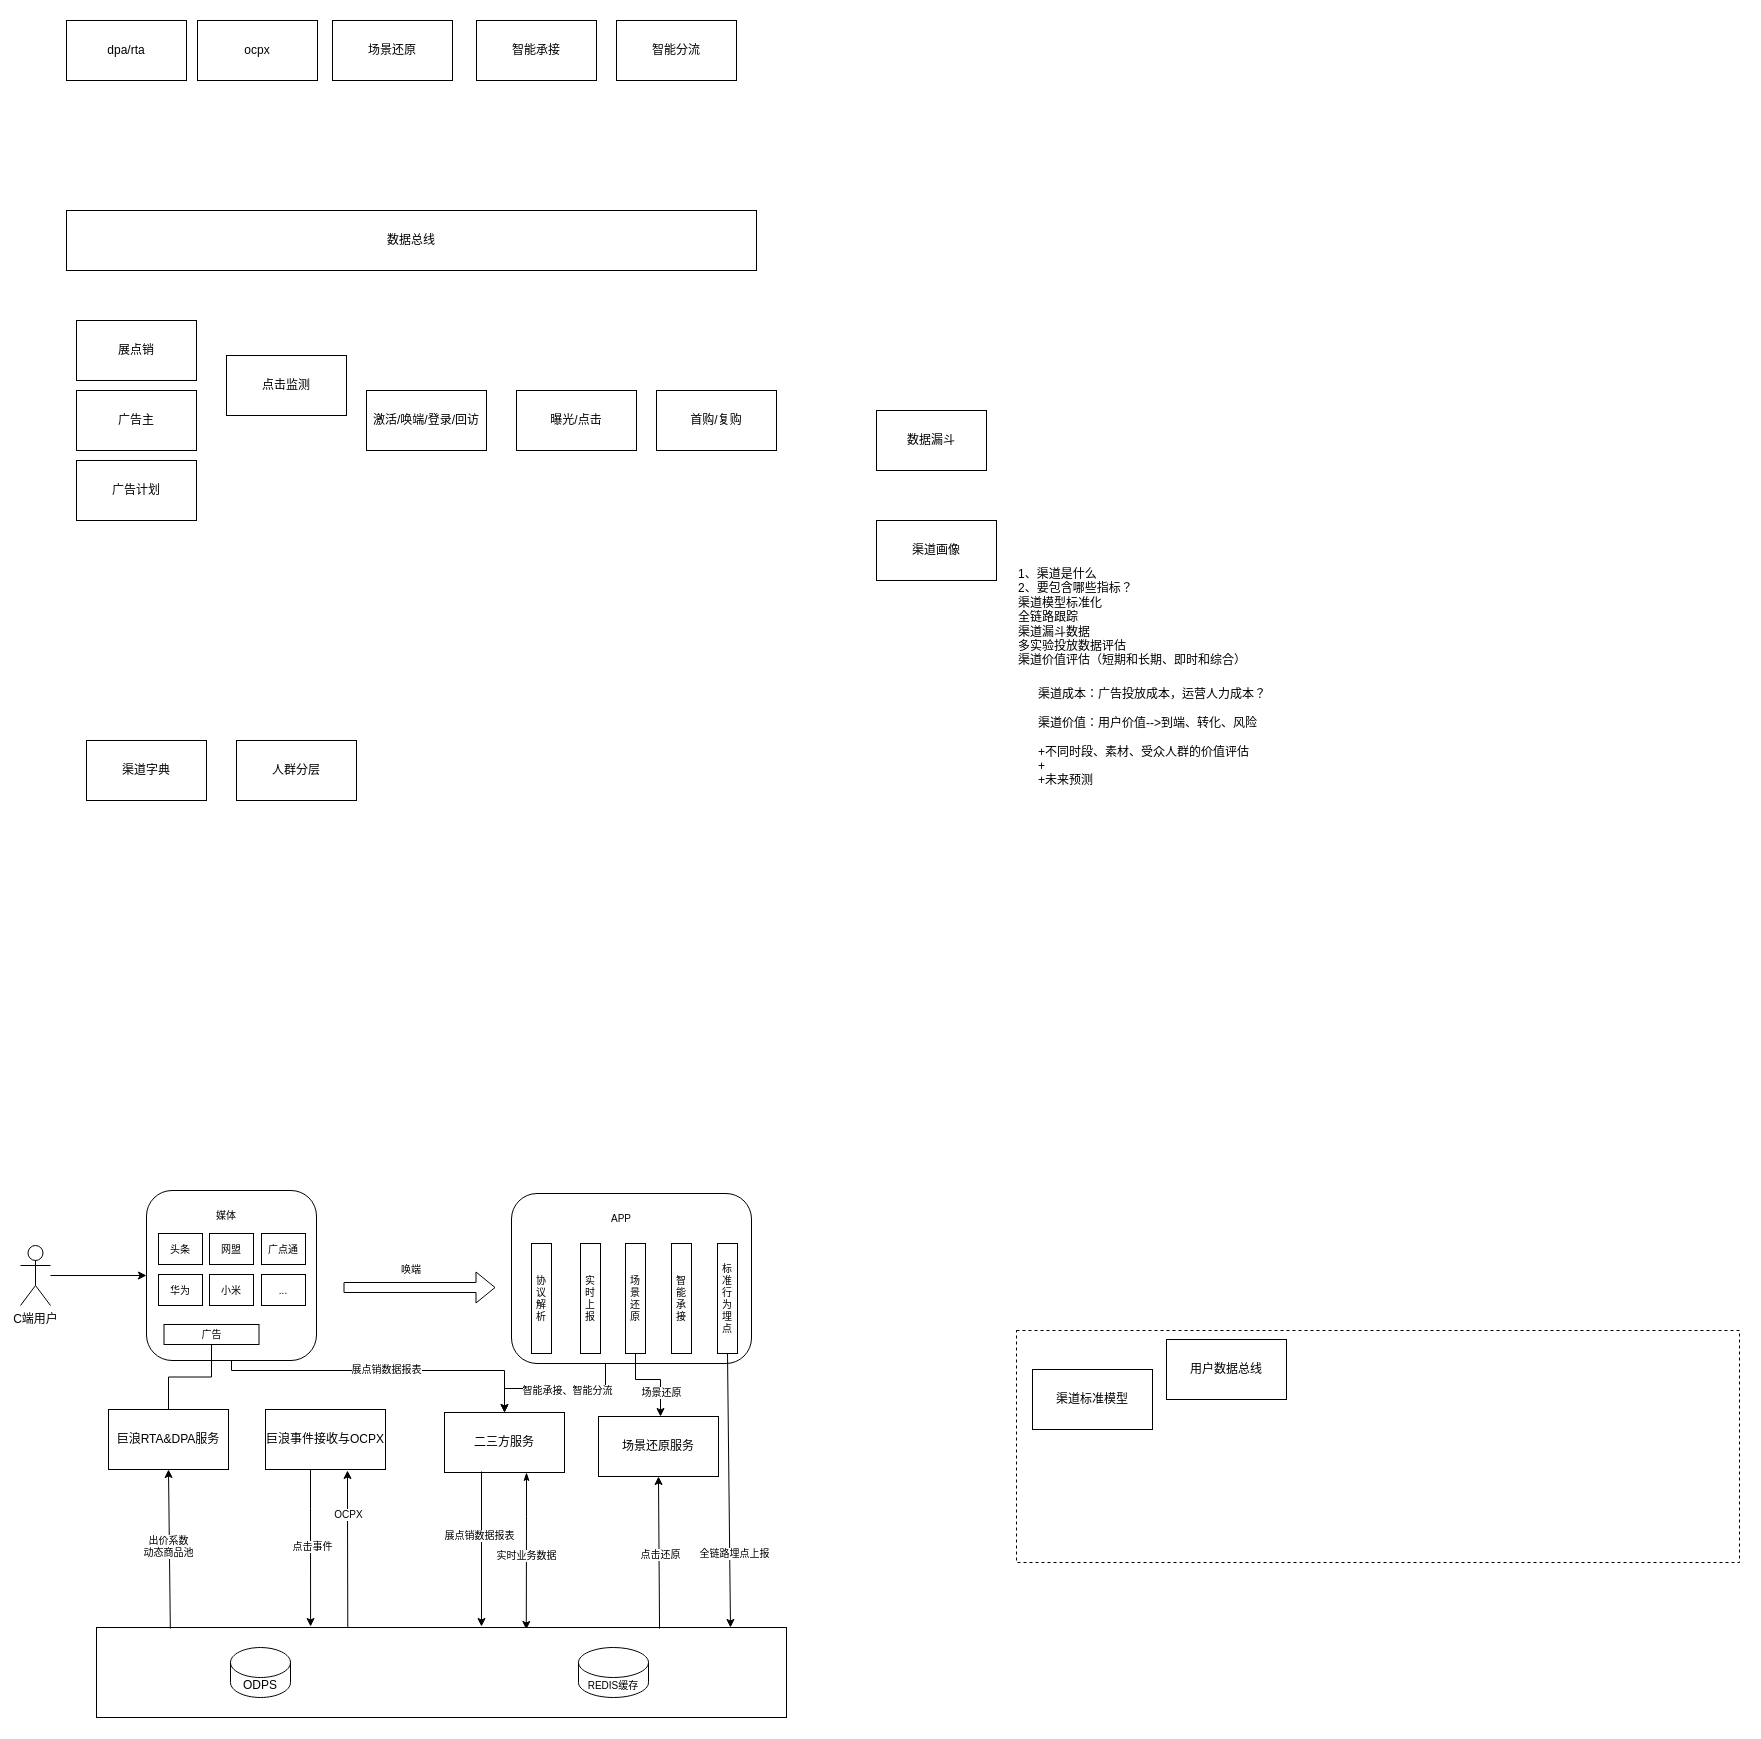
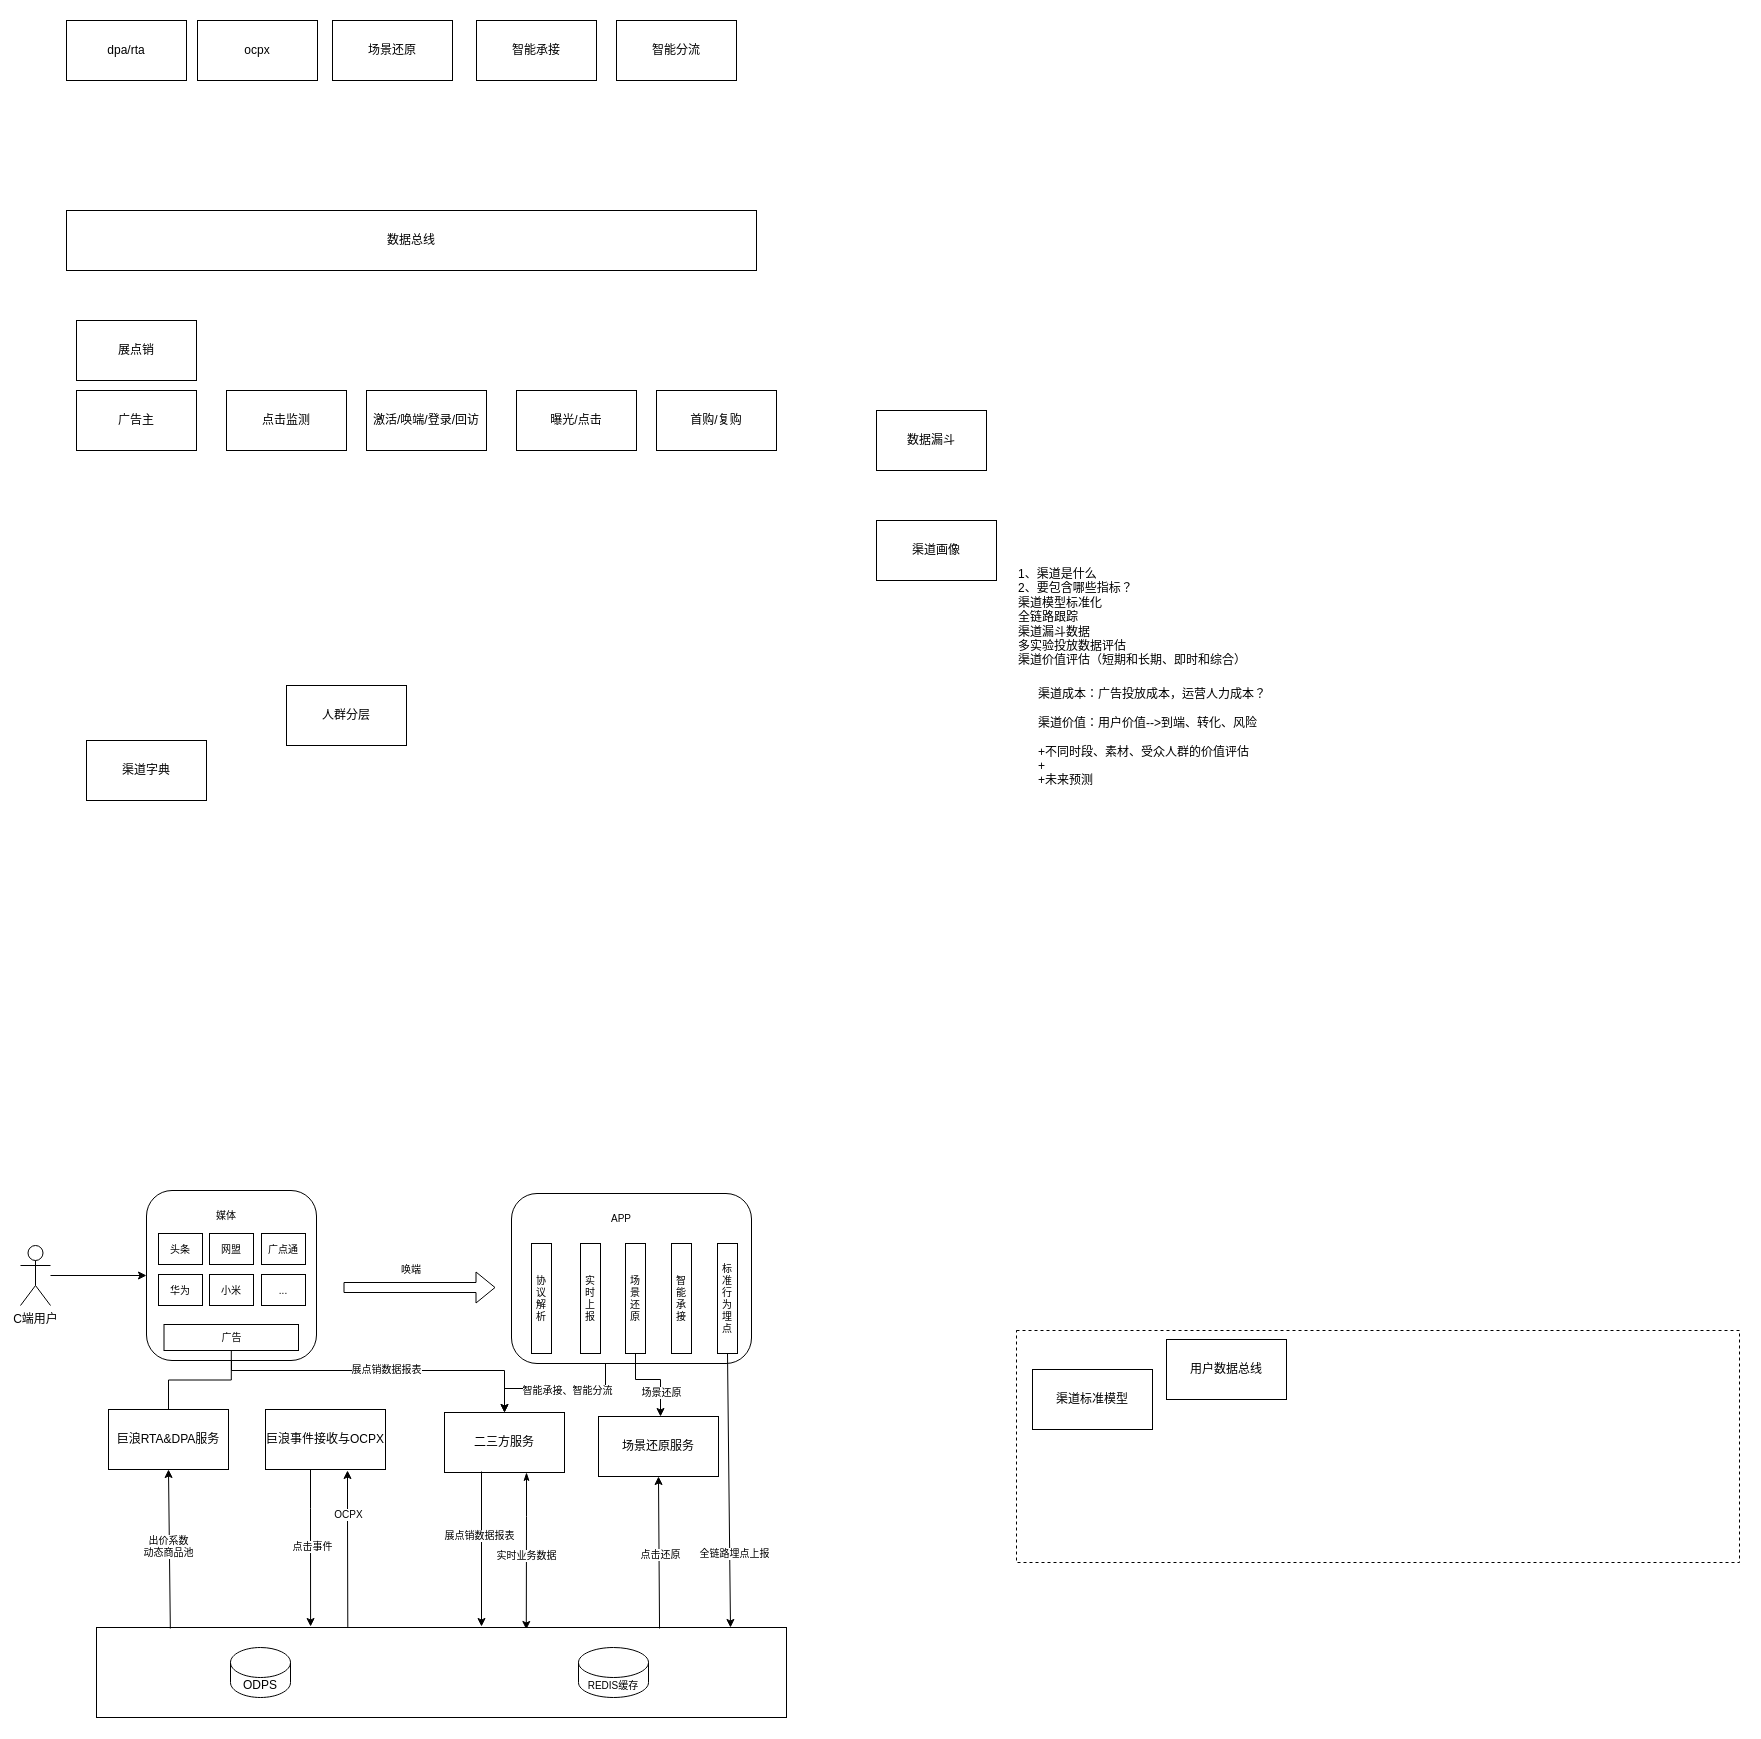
(287, 386) -> (287, 421)
(137, 491) -> none
(297, 771) -> (347, 716)
(212, 1335) -> (231, 1338)
